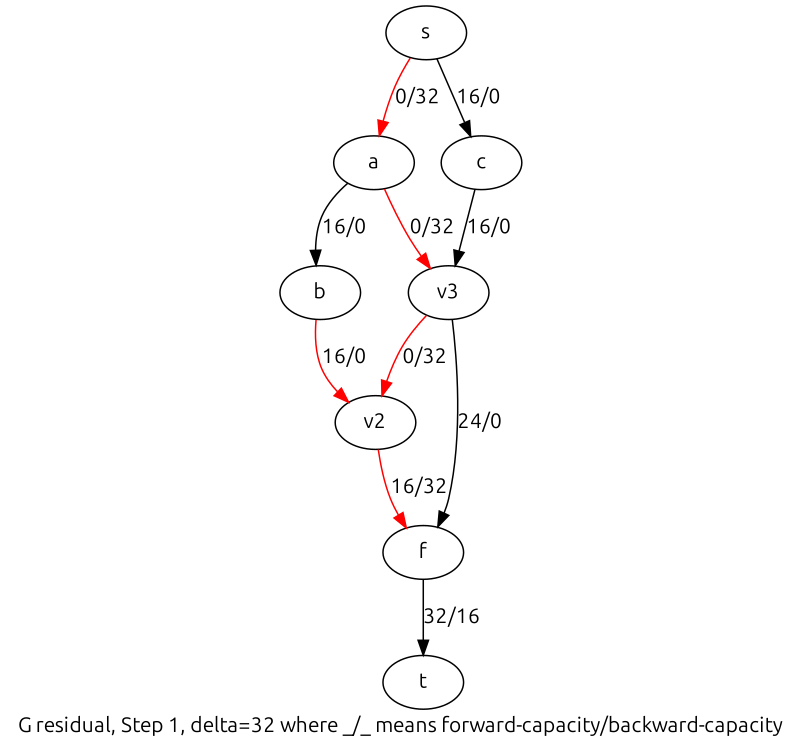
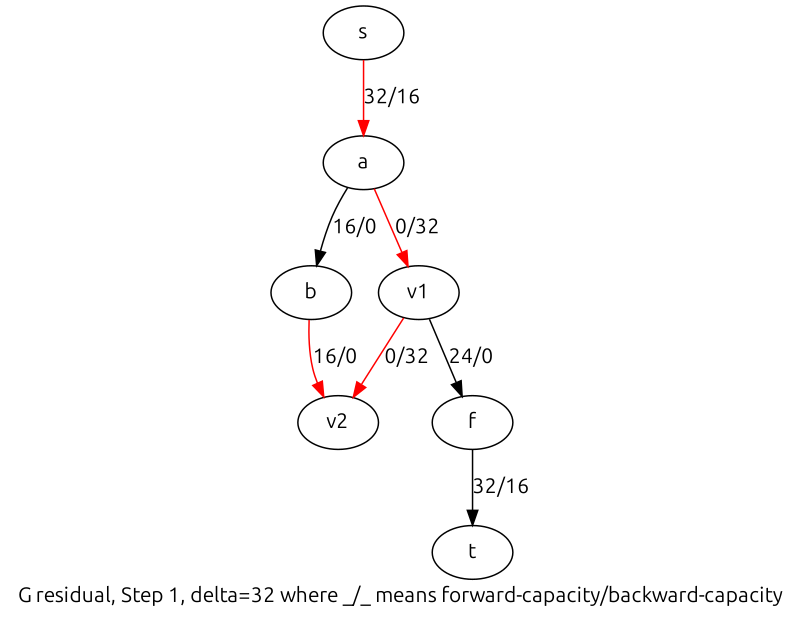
(418, 98) -> (393, 98)
(482, 163) -> none
(449, 293) -> (419, 293)
(385, 483) -> none
